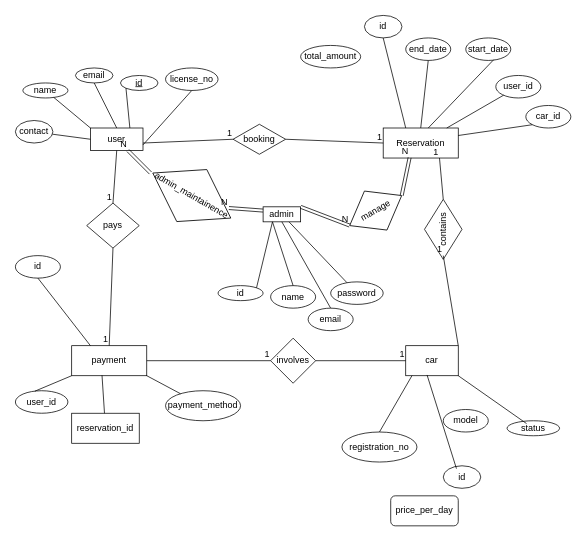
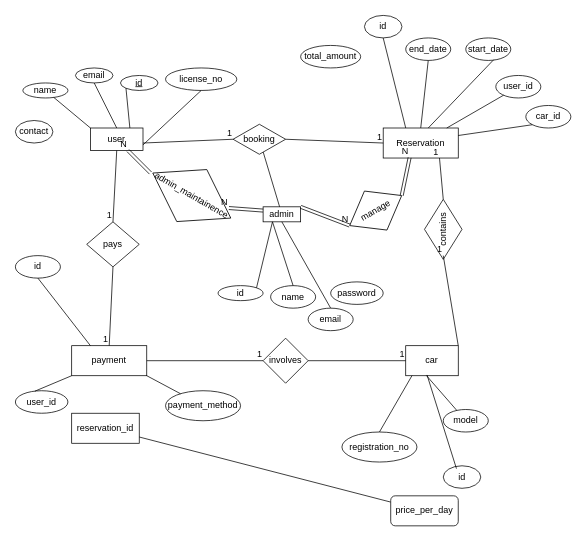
(192, 79) -> (201, 79)
(71, 137) -> none
(113, 225) -> (113, 244)
(318, 252) -> (271, 180)
(293, 360) -> (285, 360)
(103, 394) -> (264, 469)
none -> (443, 394)
(492, 399) -> none
(533, 428) -> none
